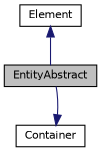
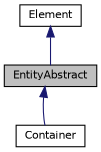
(58, 101) -> (43, 111)
